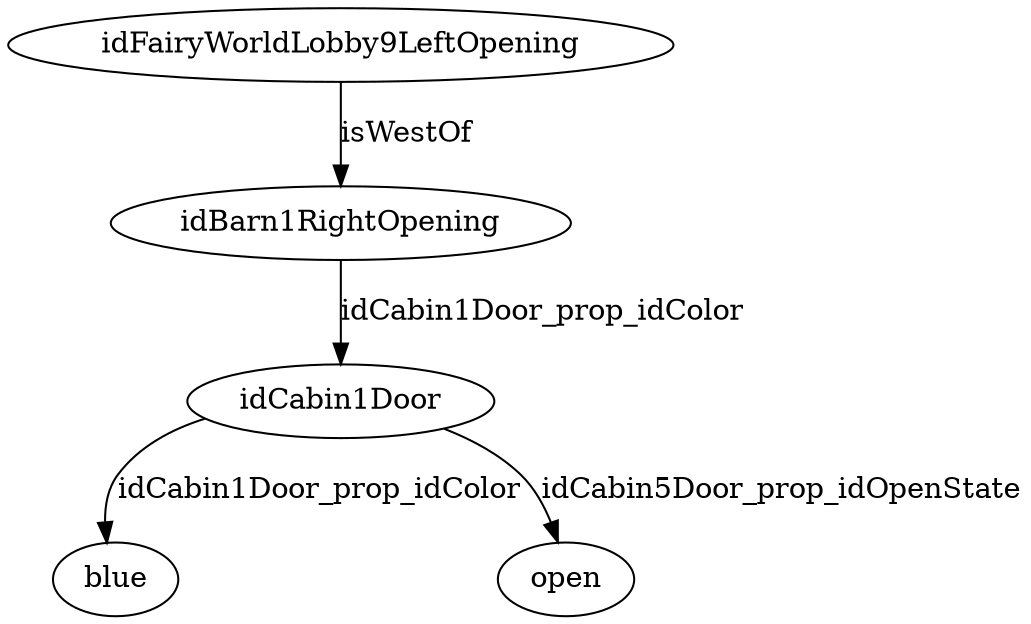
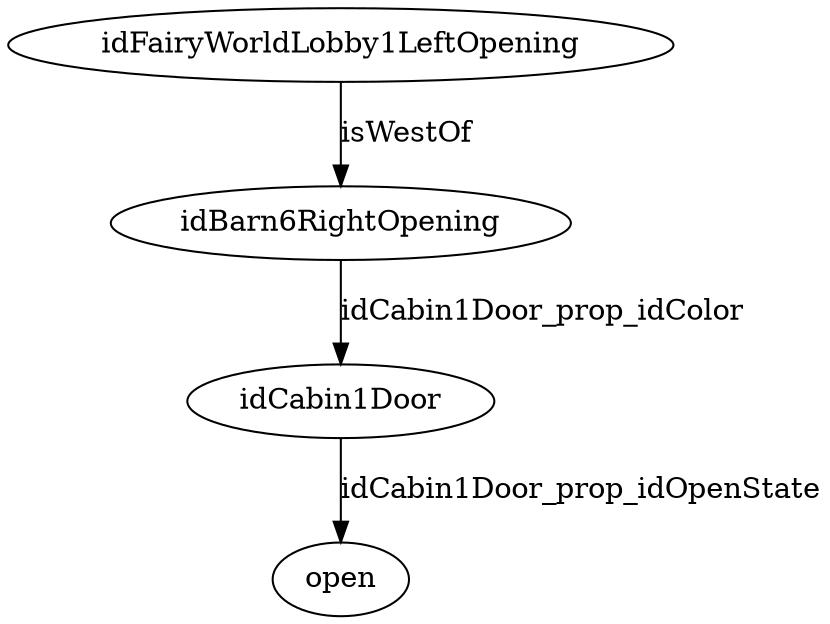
(341, 45) -> (341, 45)
(341, 223) -> (341, 223)
(782, 490) -> (581, 490)
(116, 579) -> none
